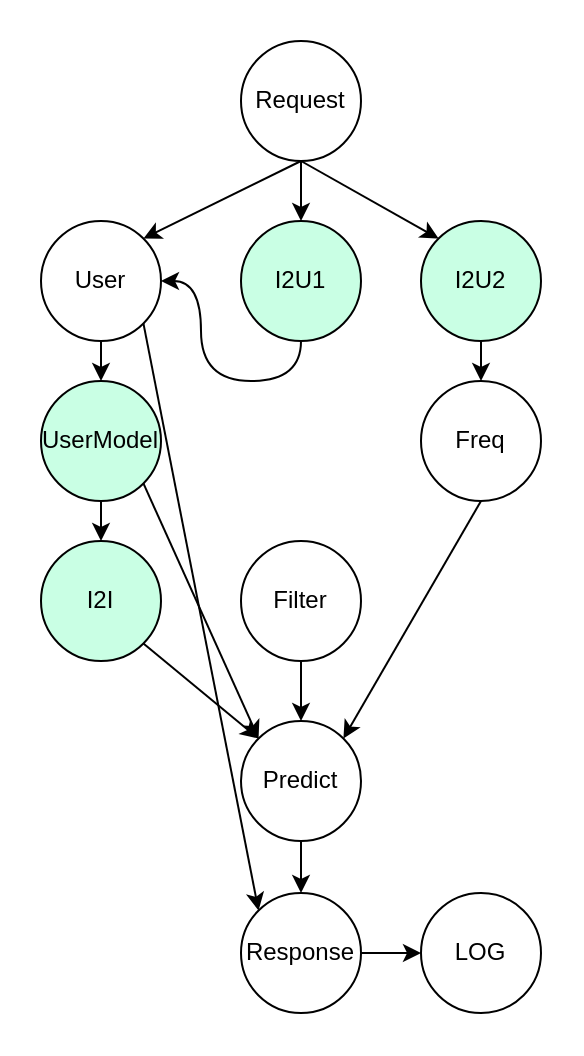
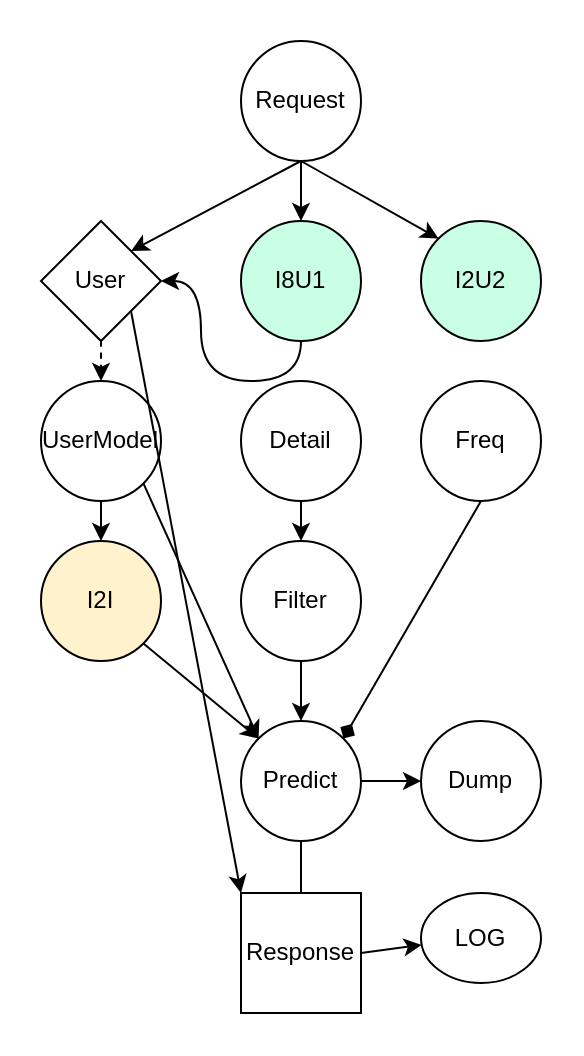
(101, 281) -> (101, 281)
(301, 281) -> (301, 281)
(101, 353) -> (101, 353)
(481, 355) -> none
(101, 441) -> (101, 441)
none -> (301, 441)
none -> (301, 515)
(101, 601) -> (101, 601)
(351, 725) -> (351, 725)
none -> (384, 781)
none -> (481, 781)
(301, 878) -> (301, 883)
(301, 953) -> (301, 953)
(481, 953) -> (481, 938)
